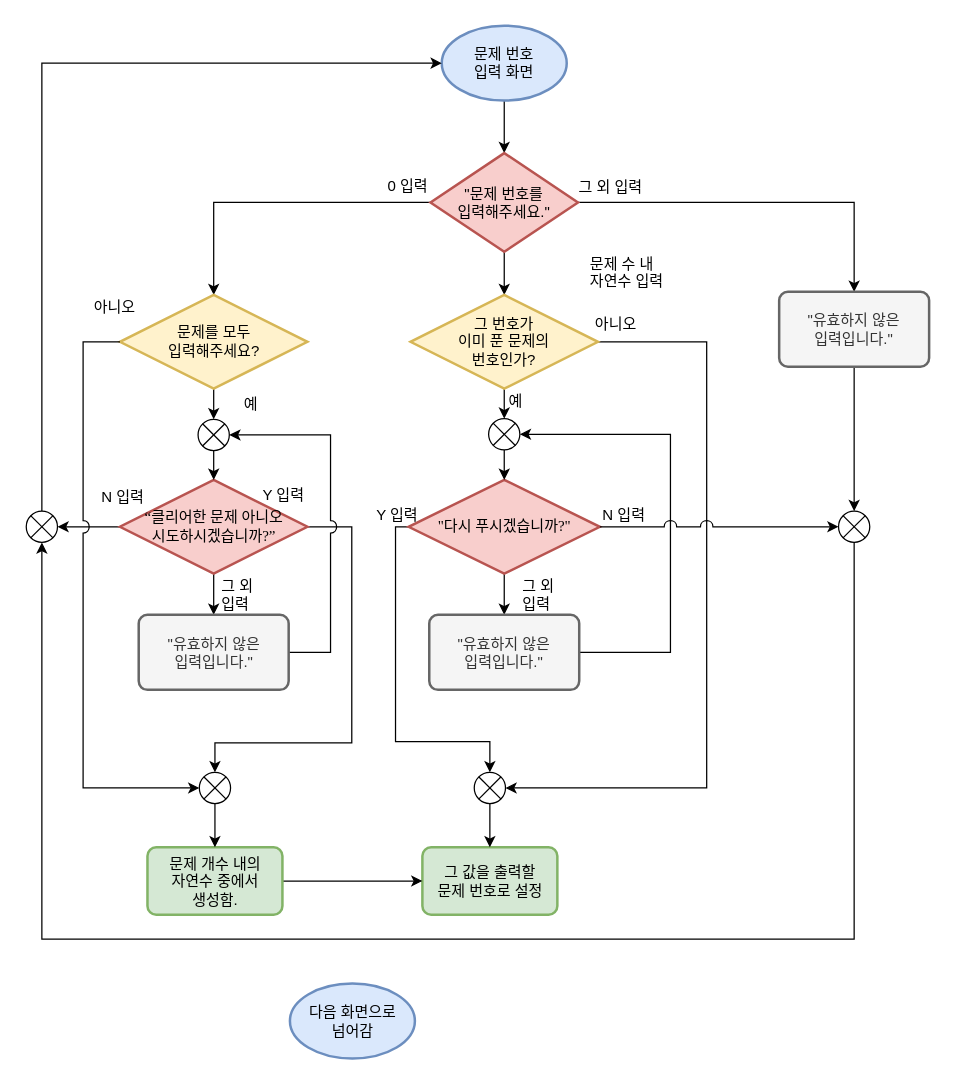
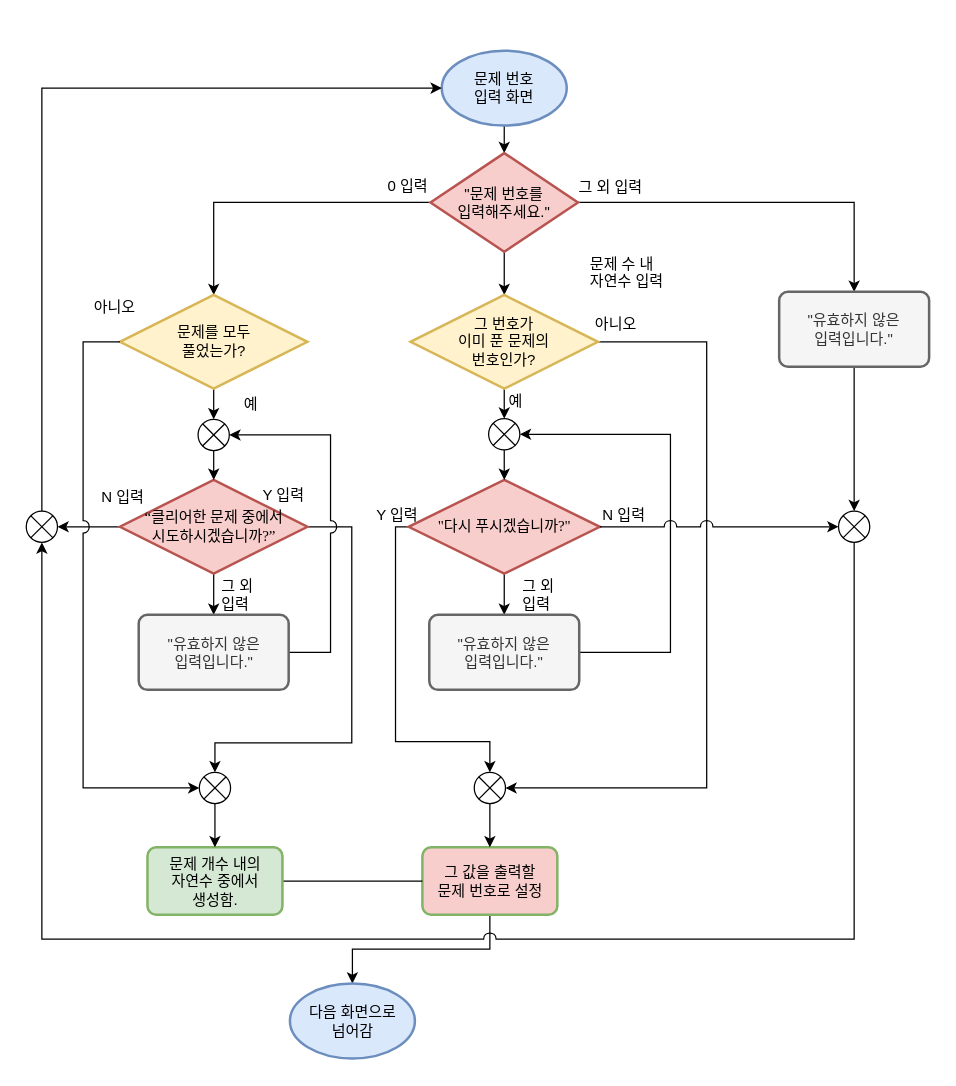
(504, 63) -> (504, 88)
(214, 342) -> (214, 342)
(214, 527) -> (214, 527)
(412, 881) -> (415, 881)
(490, 881) -> (490, 881)
none -> (426, 949)
